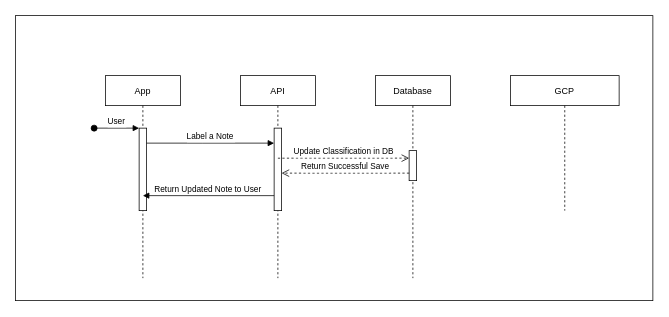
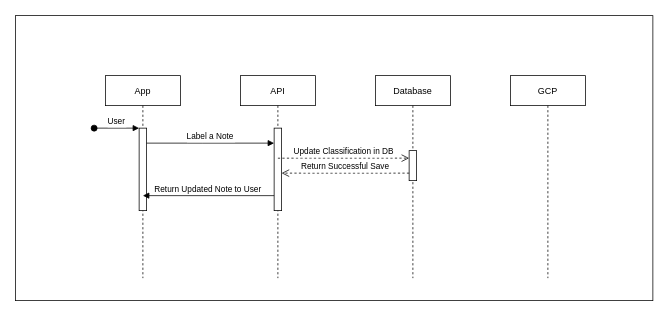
(565, 143) -> (548, 177)
